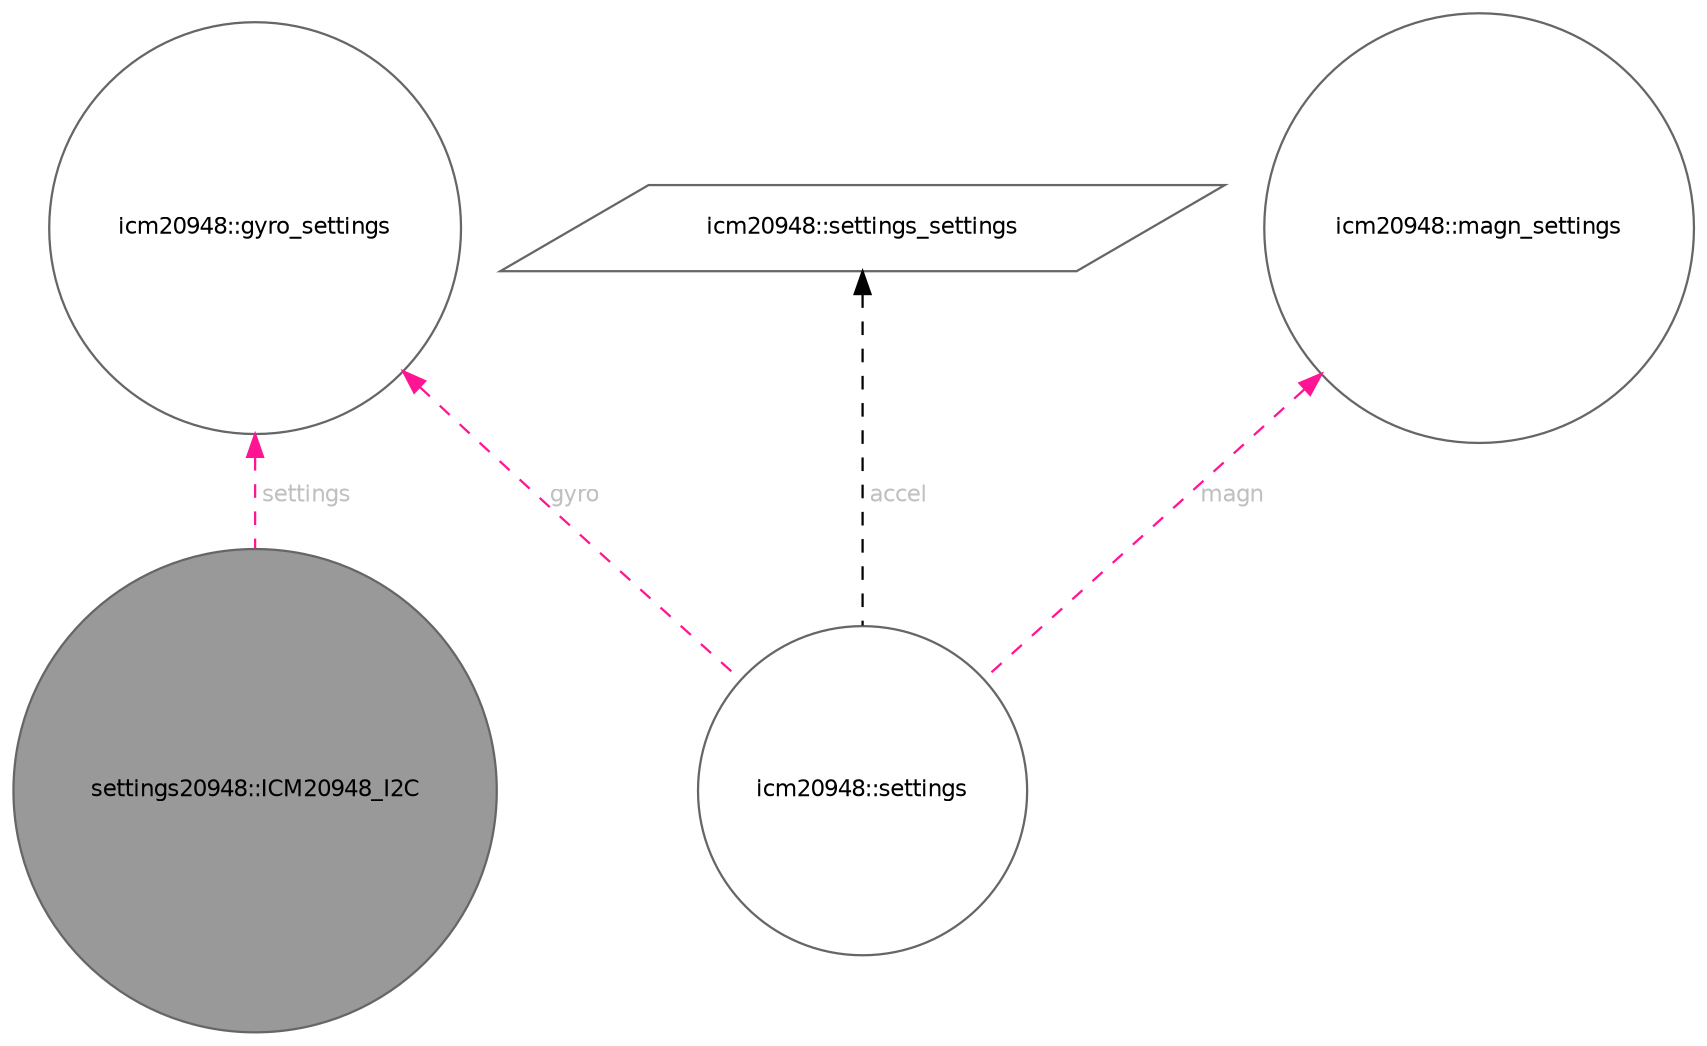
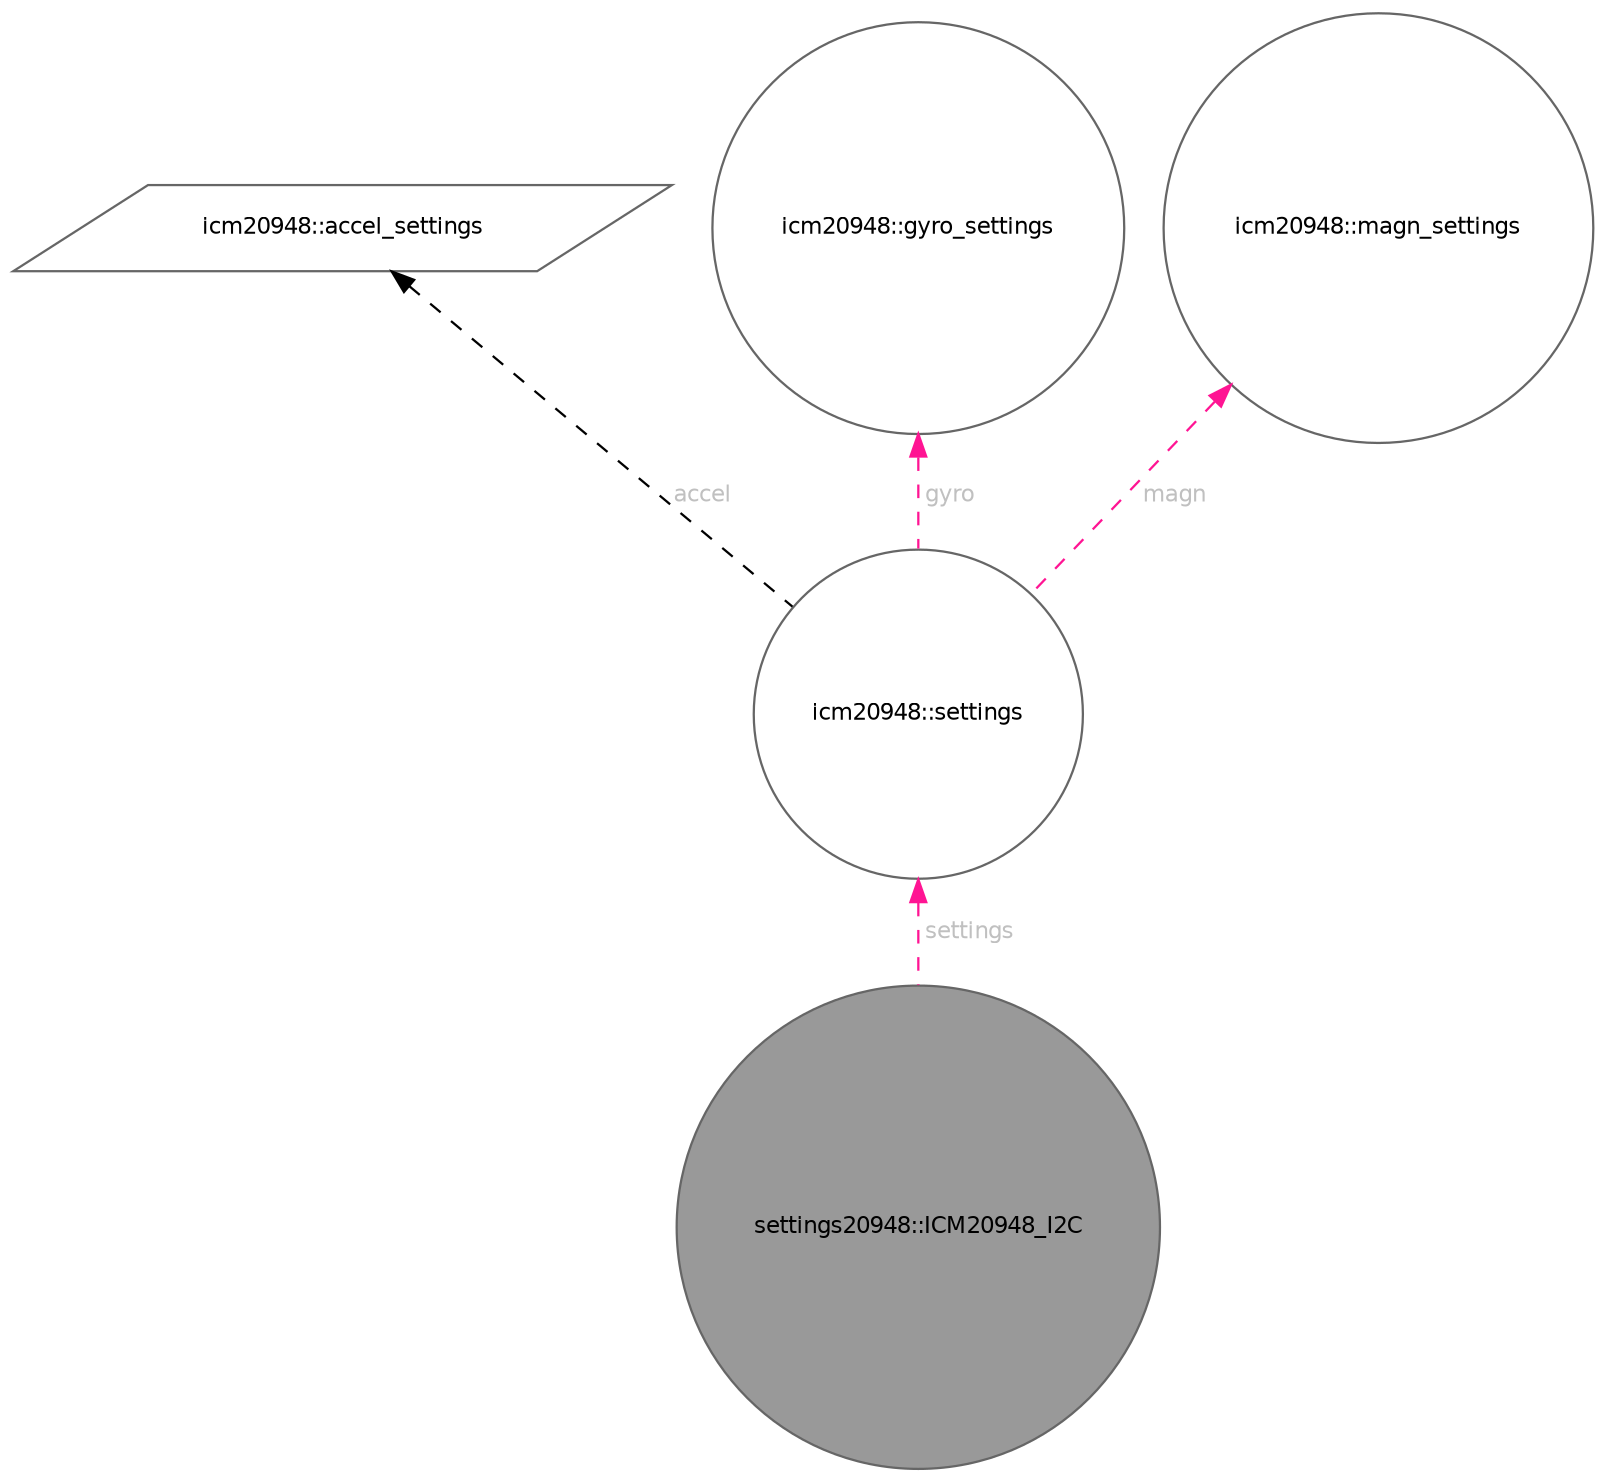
(863, 228) -> (343, 228)
(255, 503) -> (918, 944)
